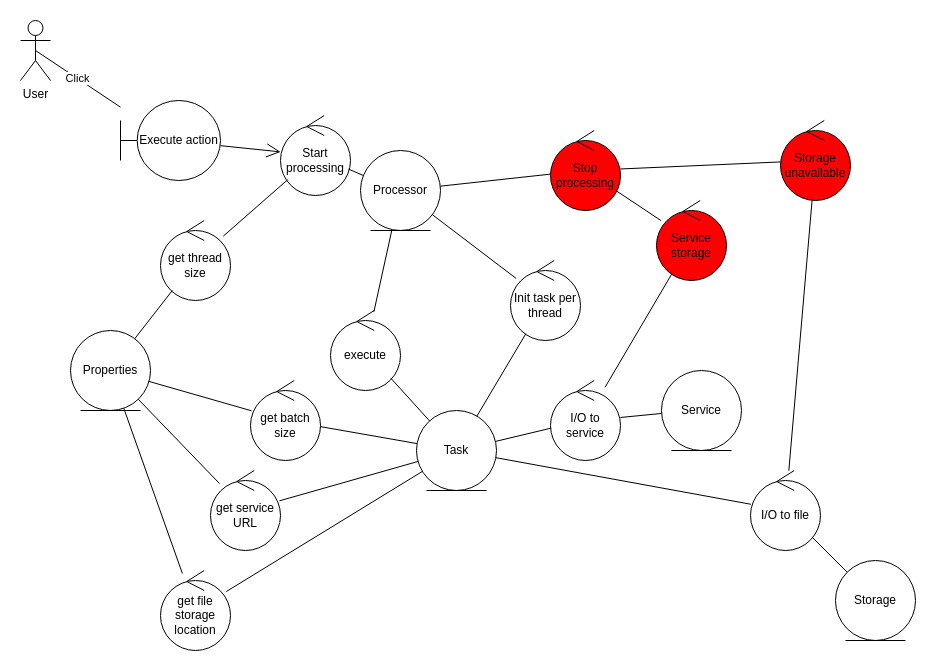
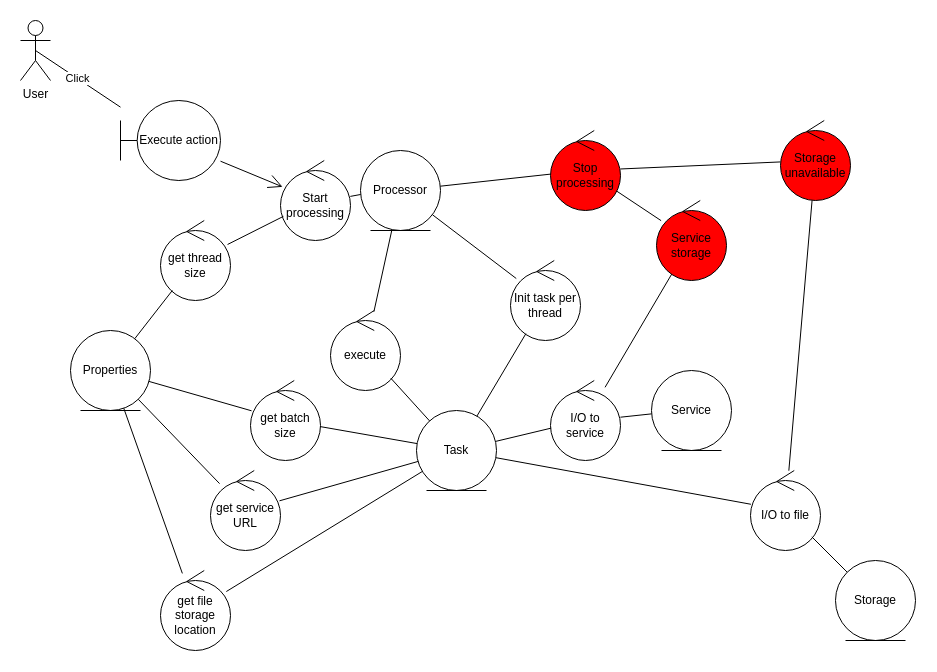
(316, 156) -> (316, 201)
(702, 411) -> (692, 411)
